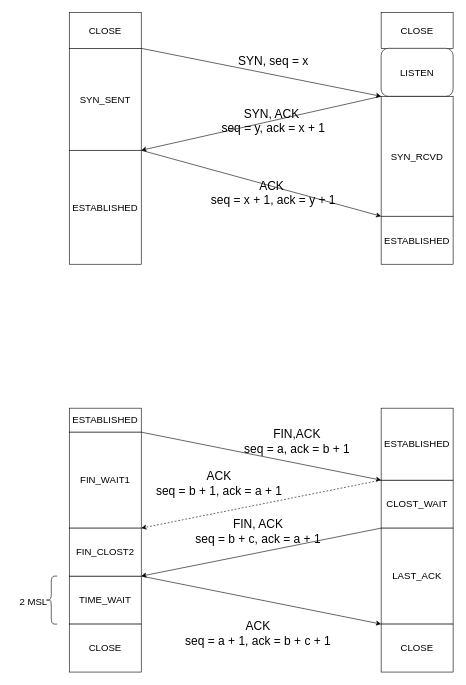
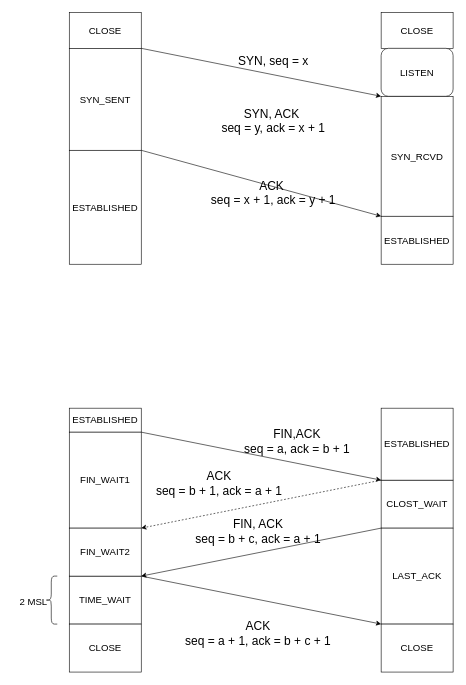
(302, 114) -> none
(105, 552) -> (105, 552)
